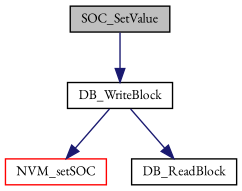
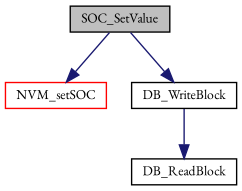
(92, 129) -> (92, 52)
